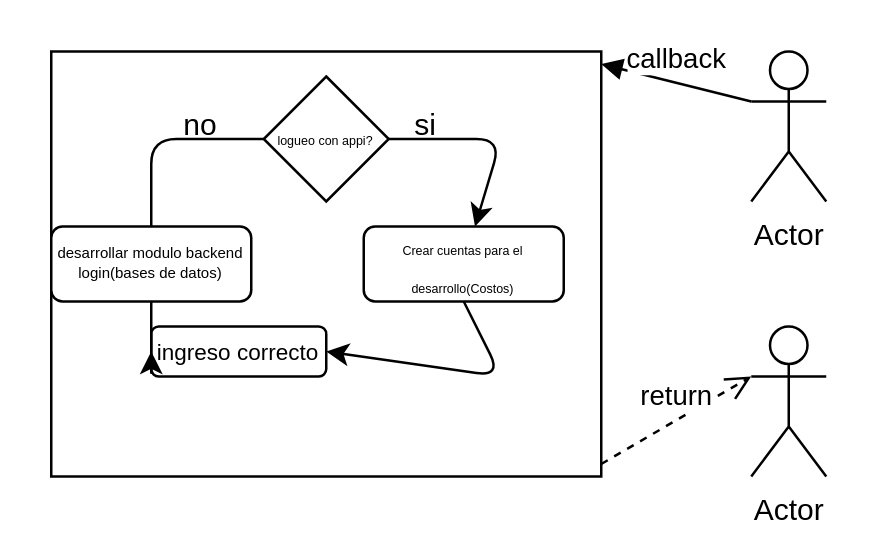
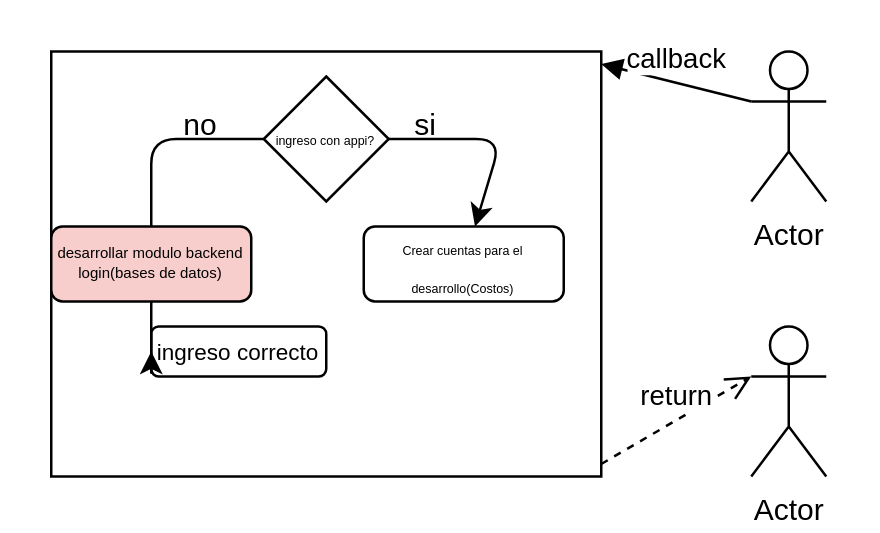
(326, 139) -> (326, 139)
(151, 264) -> (151, 264)
(453, 369) -> none
